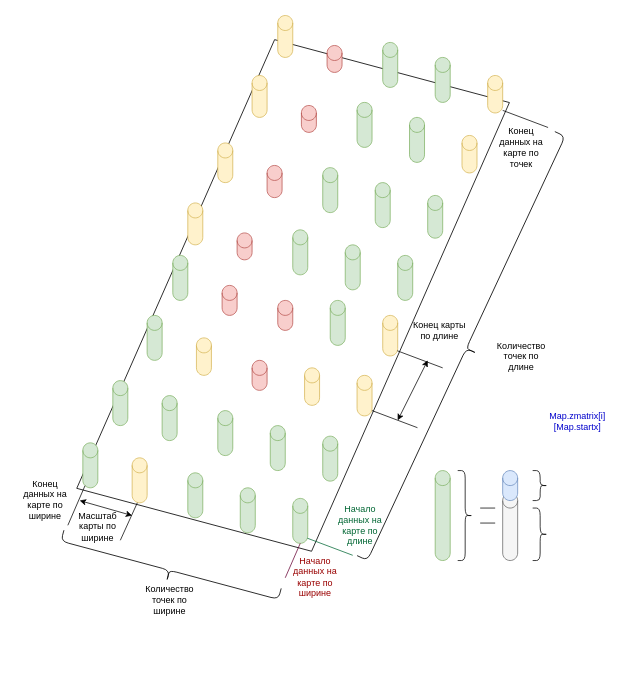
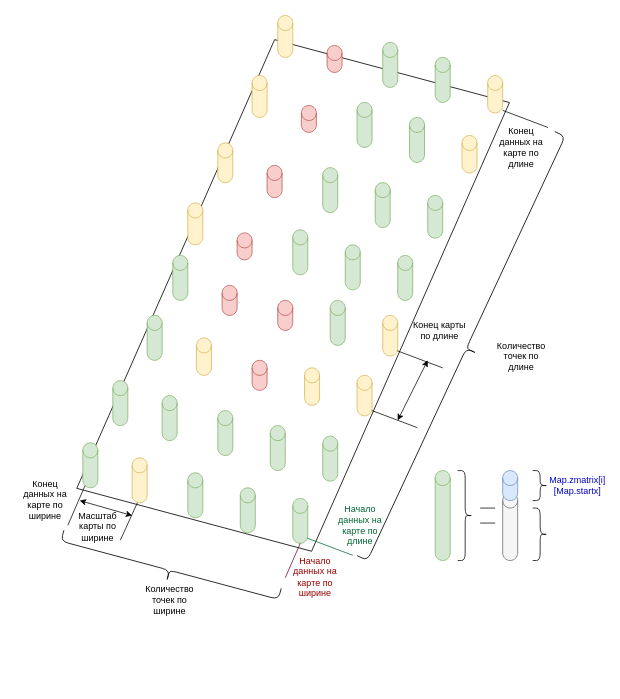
(522, 147) -> (522, 147)
(578, 422) -> (578, 486)
